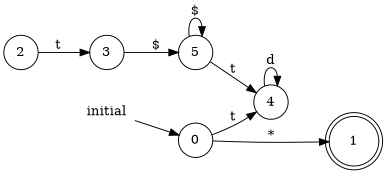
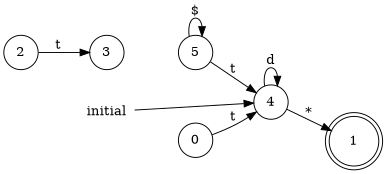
(146, 52) -> none
(152, 126) -> (189, 107)
(266, 142) -> (305, 118)
